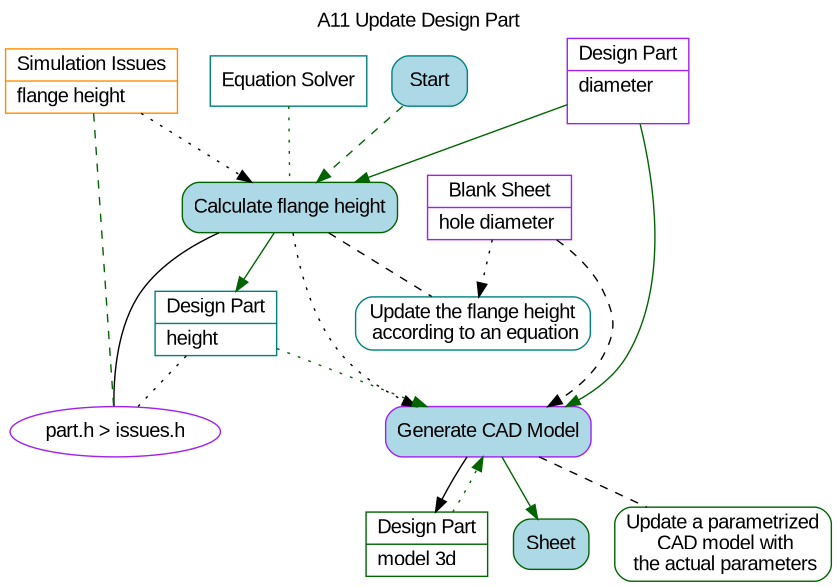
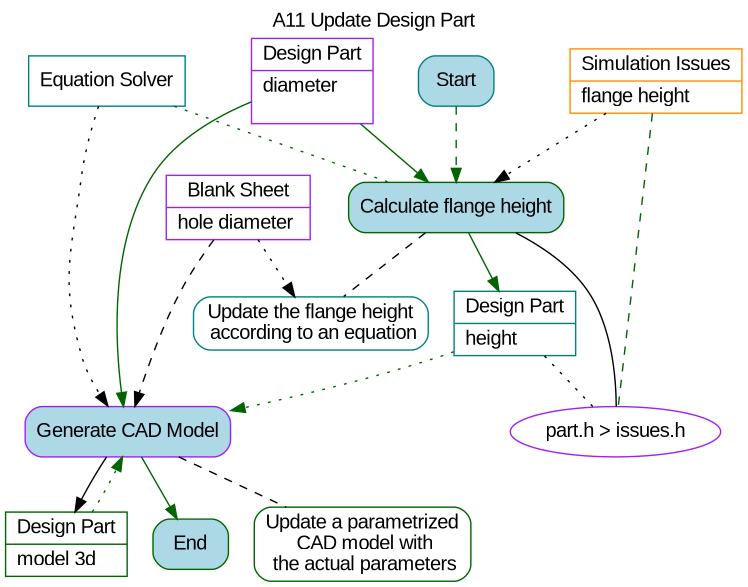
(326, 332) -> (71, 252)
(551, 544) -> (191, 544)
